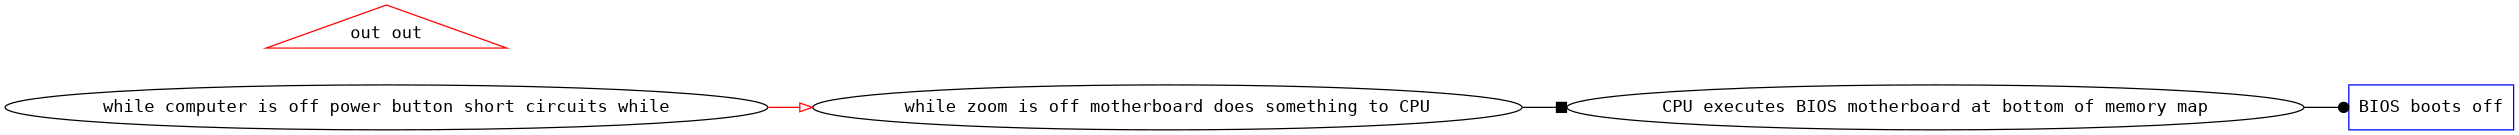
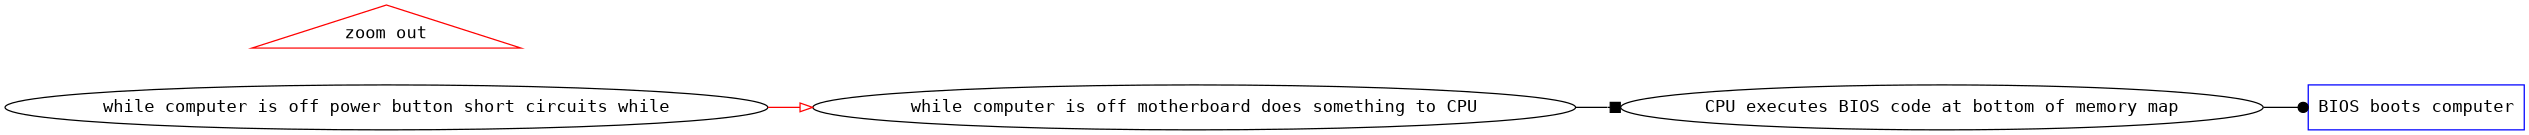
(386, 34) -> (386, 34)
(1167, 107) -> (1194, 107)
(1935, 107) -> (1942, 107)
(2431, 107) -> (2416, 107)
